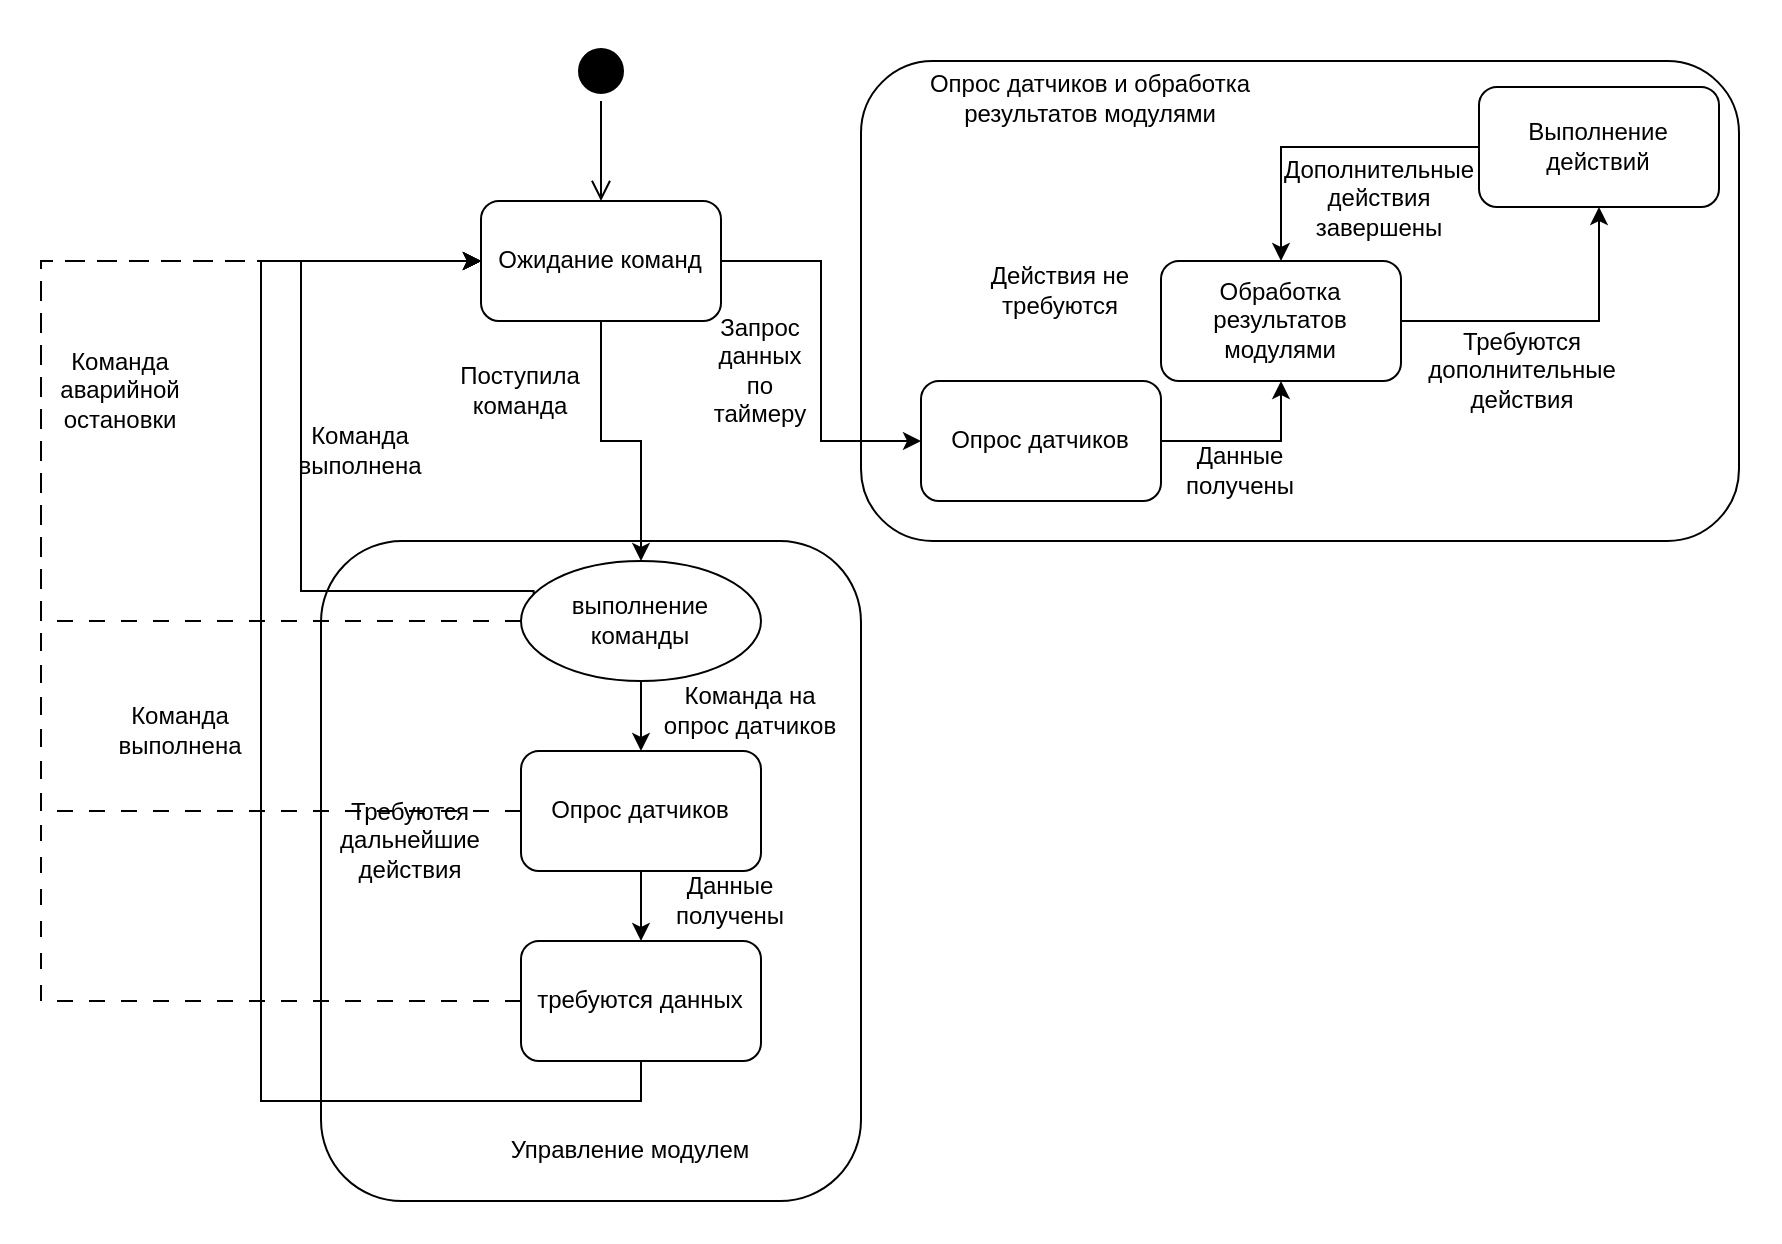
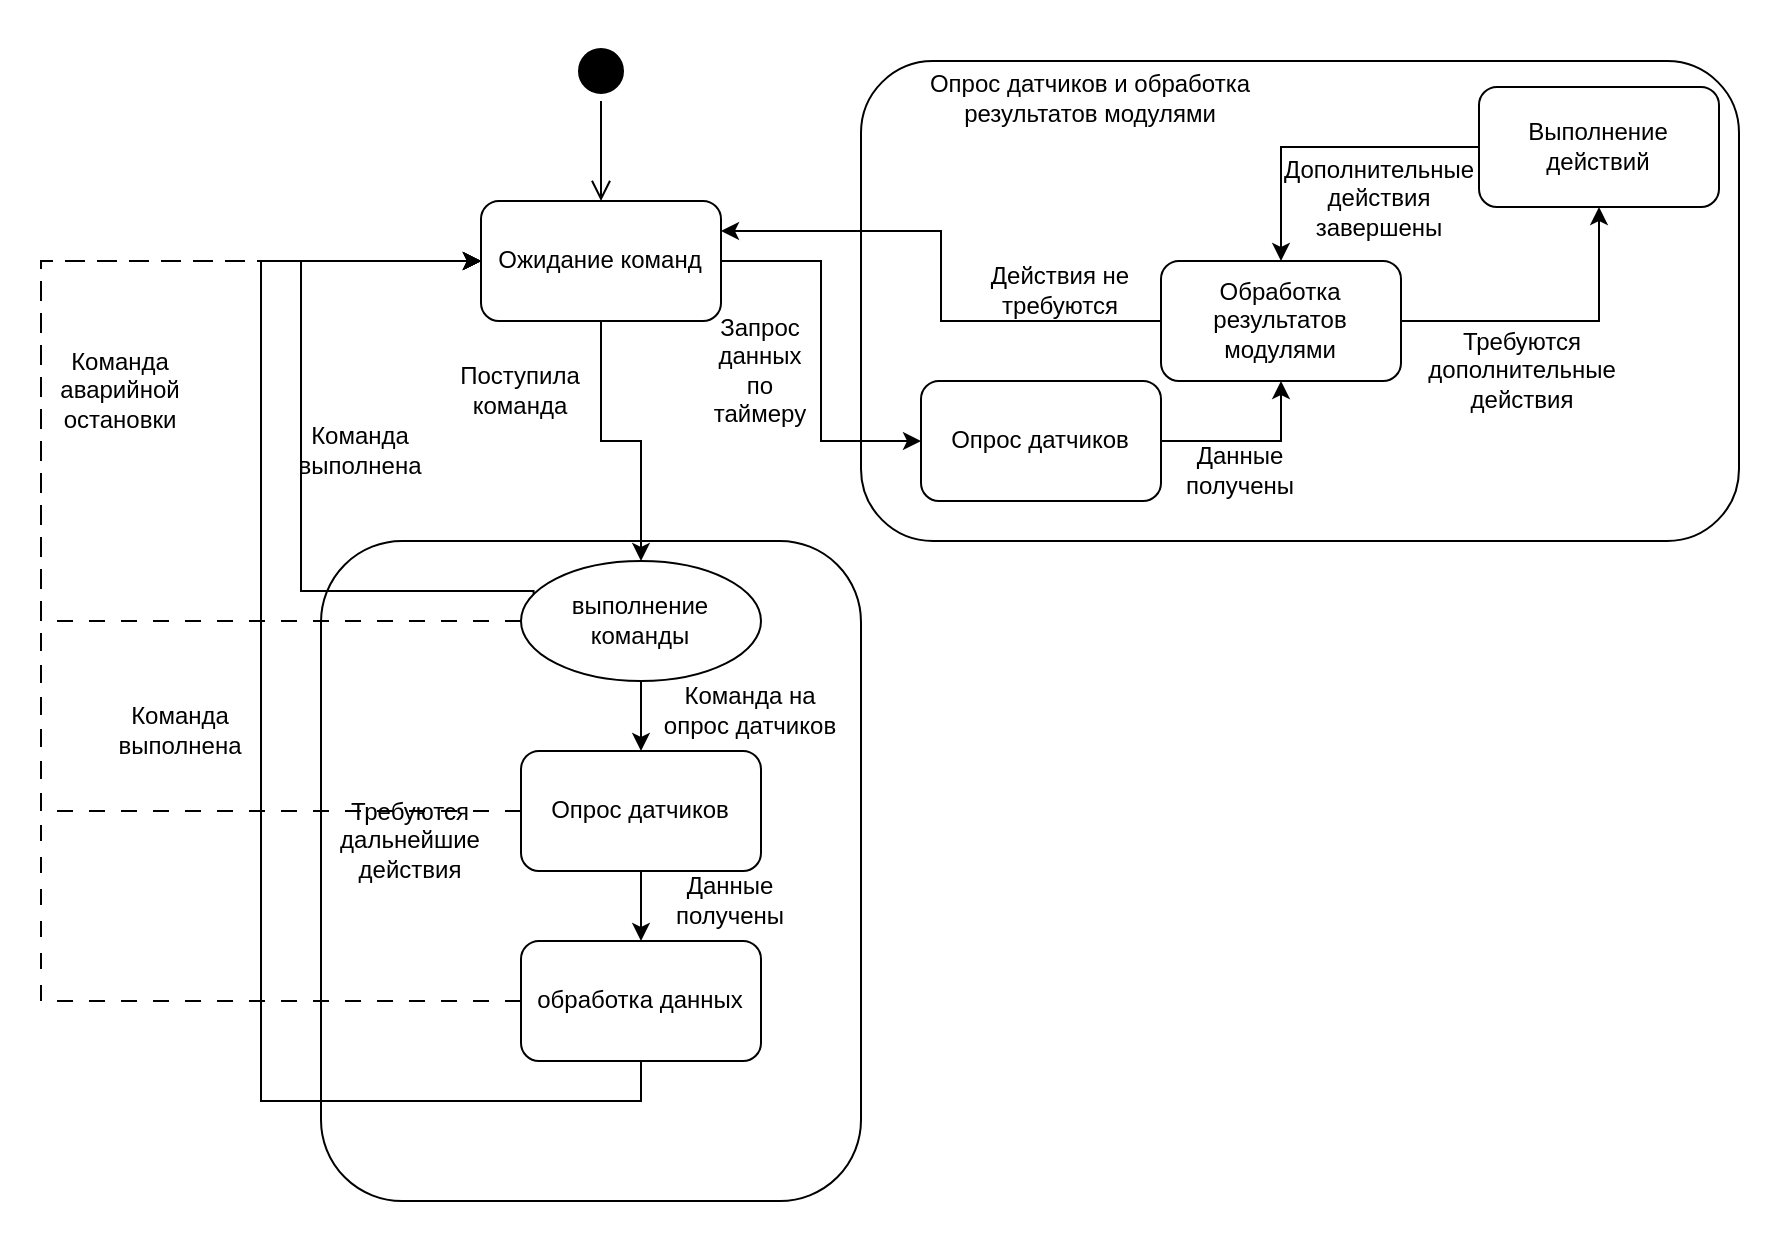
none -> (941, 283)
(641, 1001) -> (641, 1001)
(631, 1151) -> none
